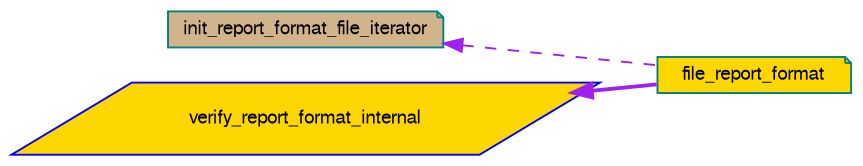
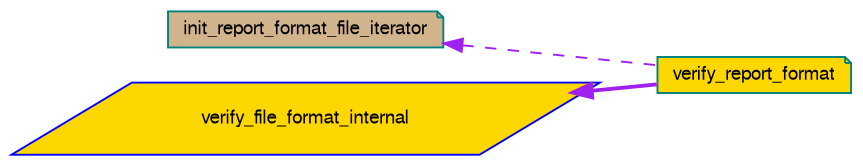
(754, 75) -> (754, 75)
(306, 119) -> (306, 119)
